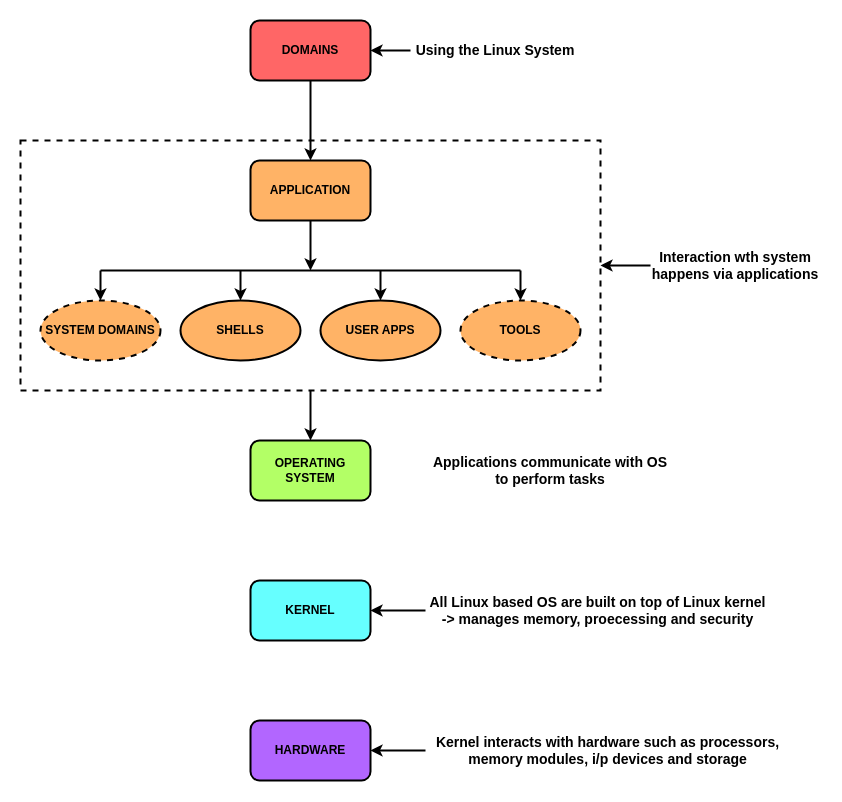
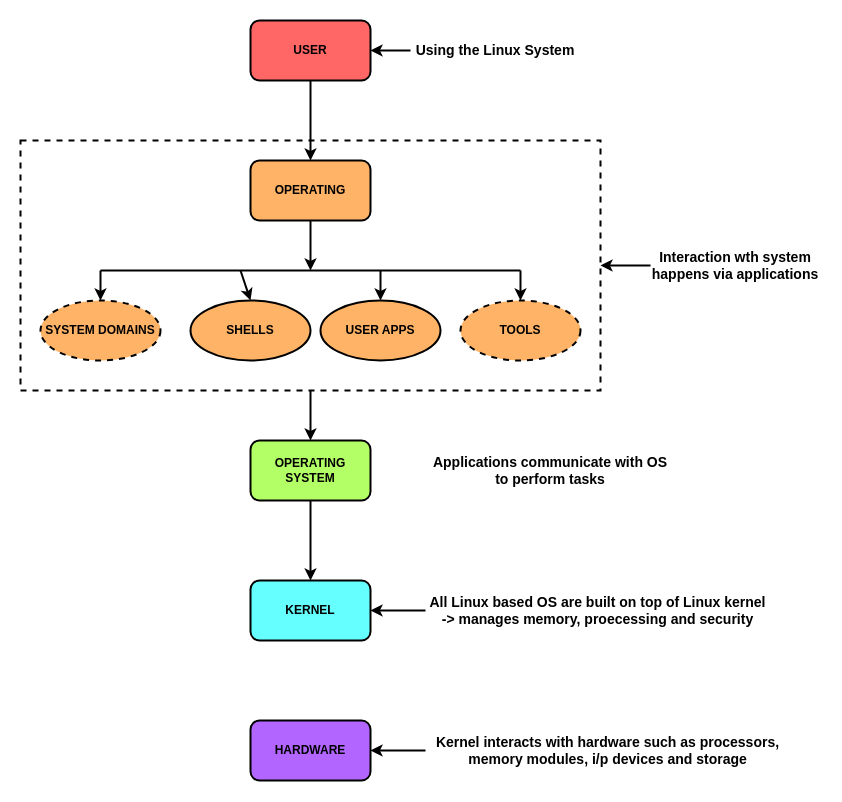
(311, 51) -> (311, 51)
(311, 191) -> (311, 191)
(241, 331) -> (251, 331)
none -> (311, 536)
